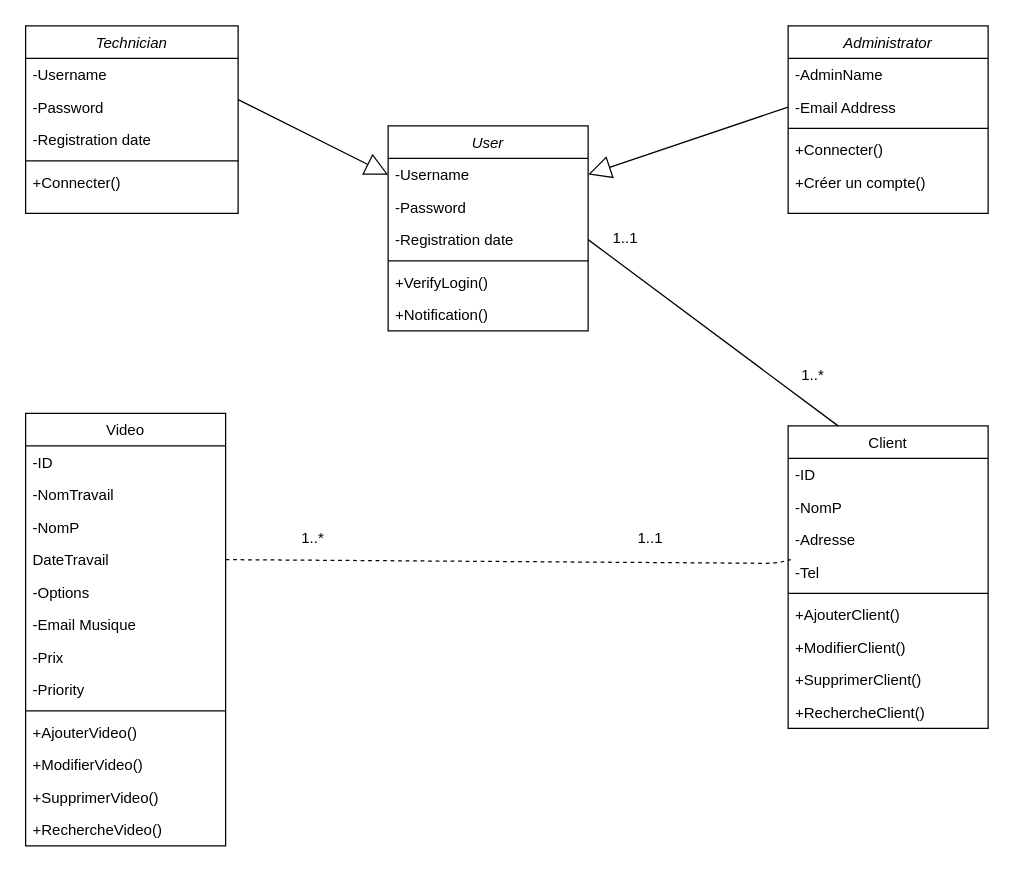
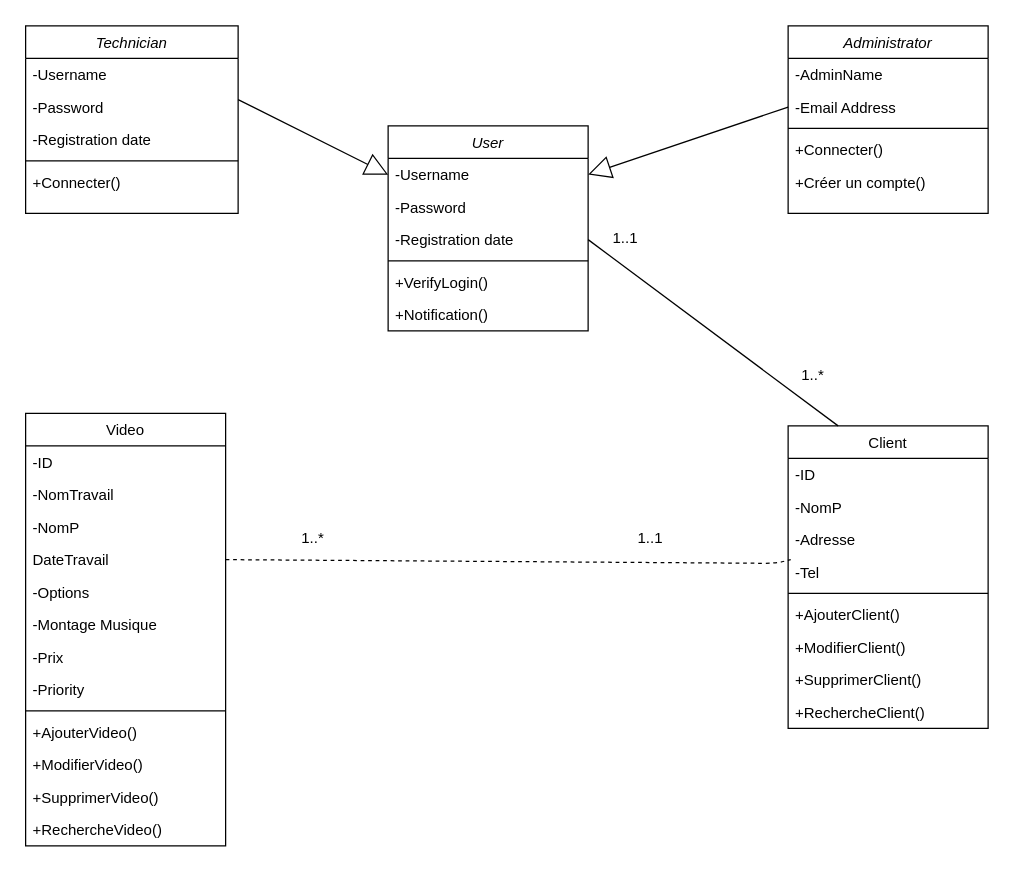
(84, 625) -> (96, 625)
